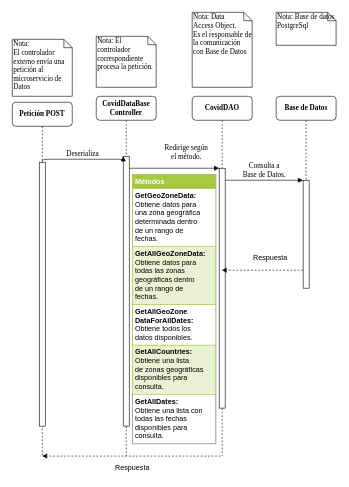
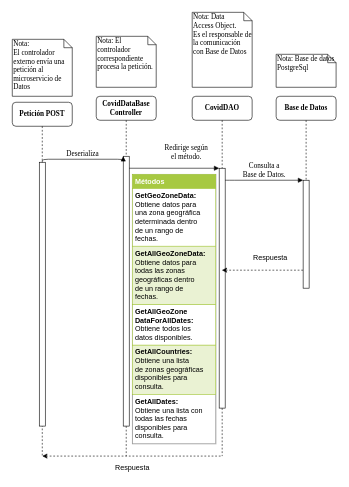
(306, 29) -> (306, 71)
